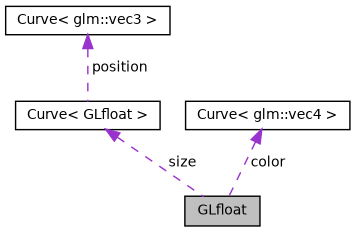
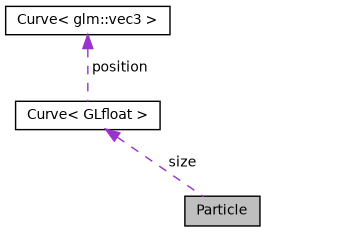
(268, 115) -> none
(222, 211) -> (222, 211)
